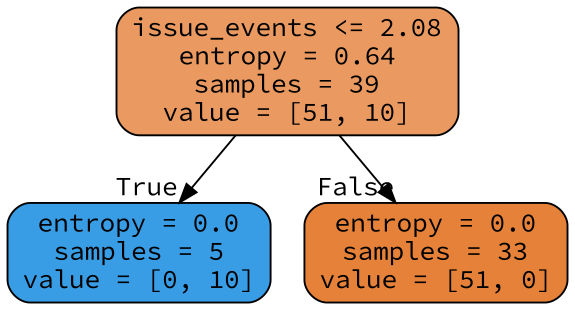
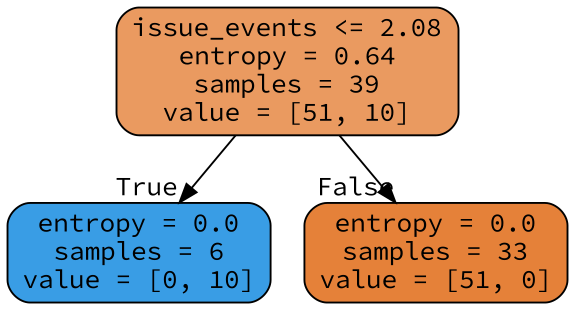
(139, 253) -> (139, 253)
